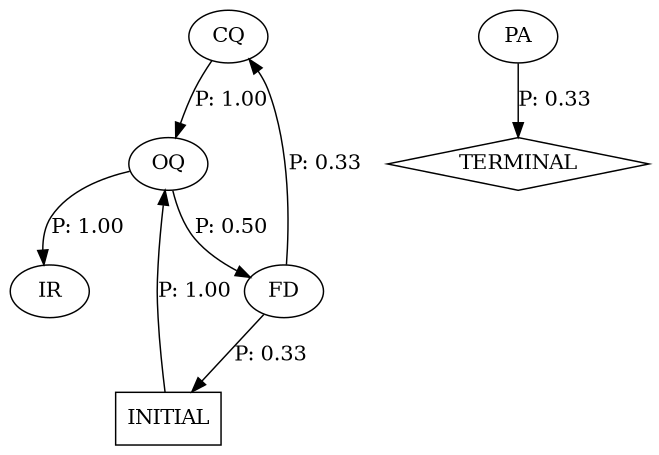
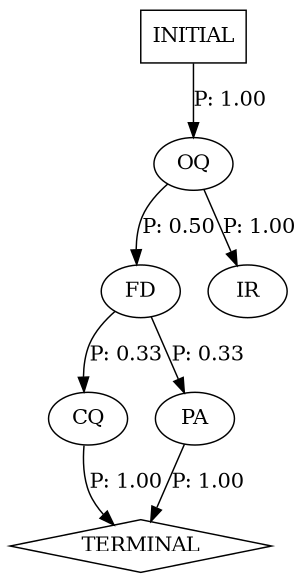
(194, 91) -> (86, 482)
(555, 100) -> (208, 482)
(233, 348) -> (165, 348)
